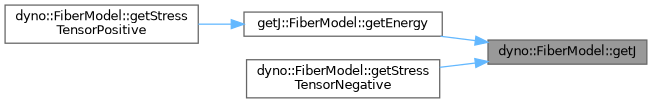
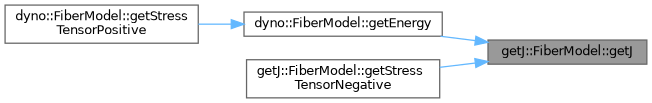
(343, 24) -> (343, 24)
(567, 52) -> (567, 52)
(343, 79) -> (343, 79)
